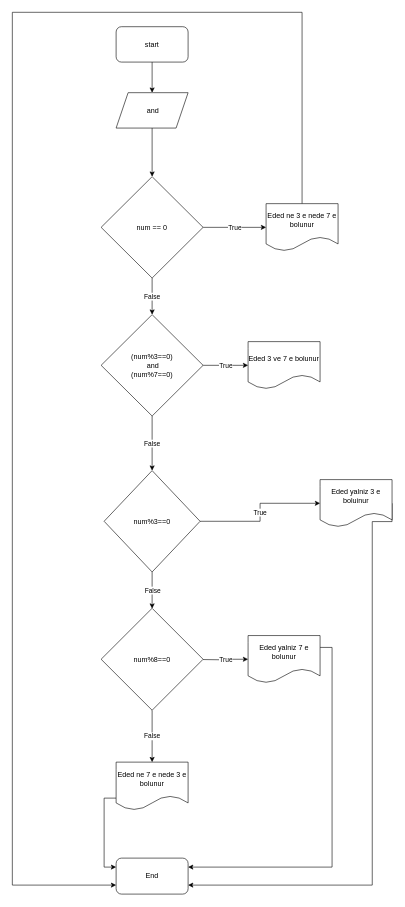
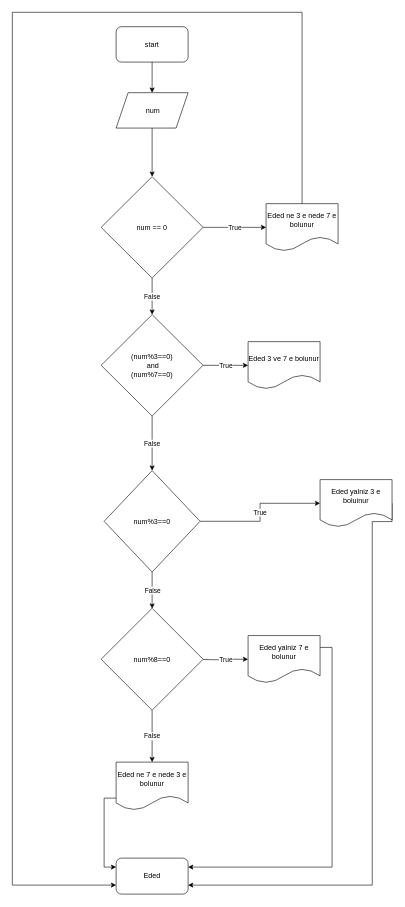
(152, 111) -> (152, 111)
(152, 876) -> (152, 876)
